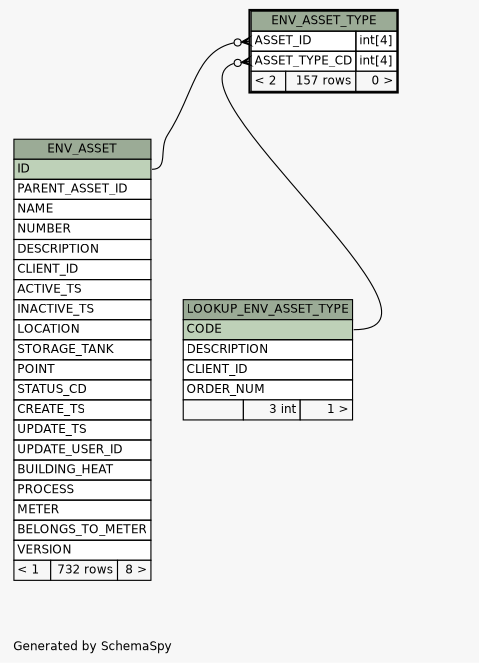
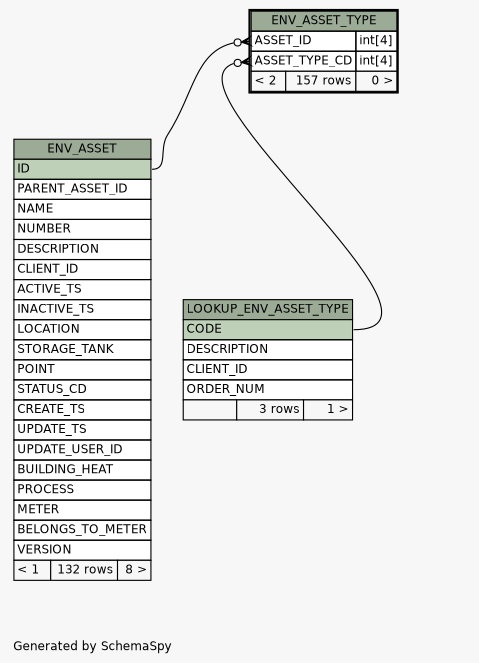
(283, 409) -> (280, 409)
(86, 570) -> (86, 570)
